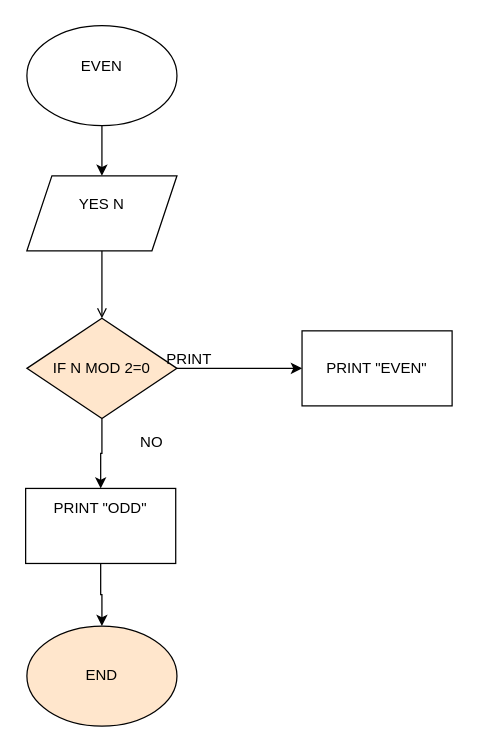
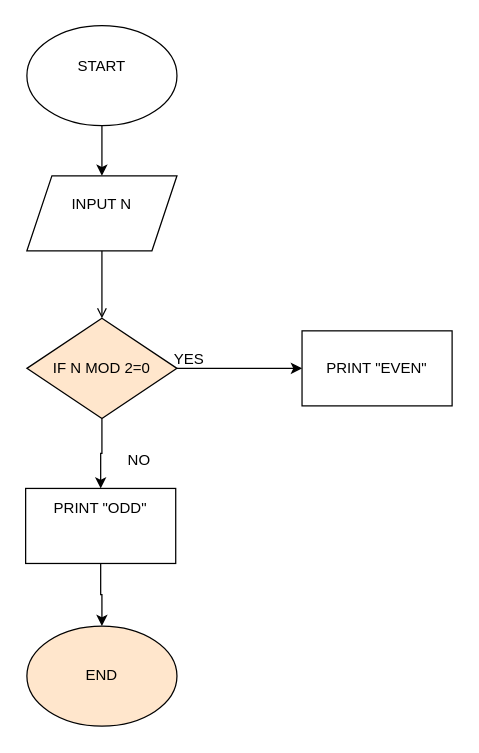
(102, 76) -> (102, 76)
(102, 213) -> (102, 213)
(189, 368) -> (189, 368)
(152, 451) -> (139, 469)
